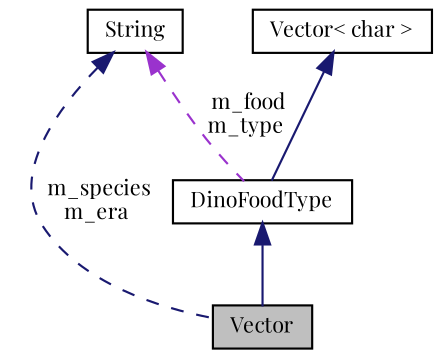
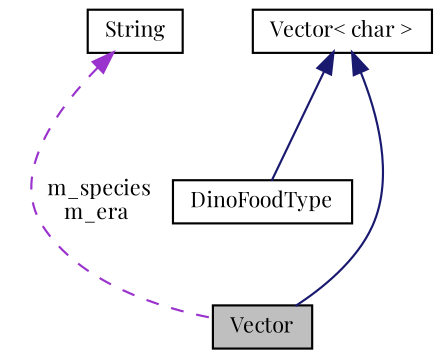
(198, 128) -> none
(48, 233) -> (48, 233)
(263, 276) -> (379, 204)
